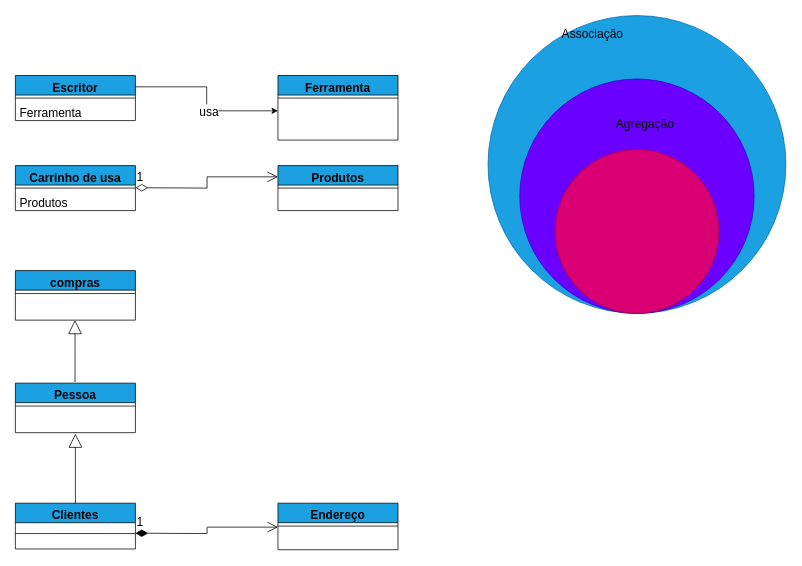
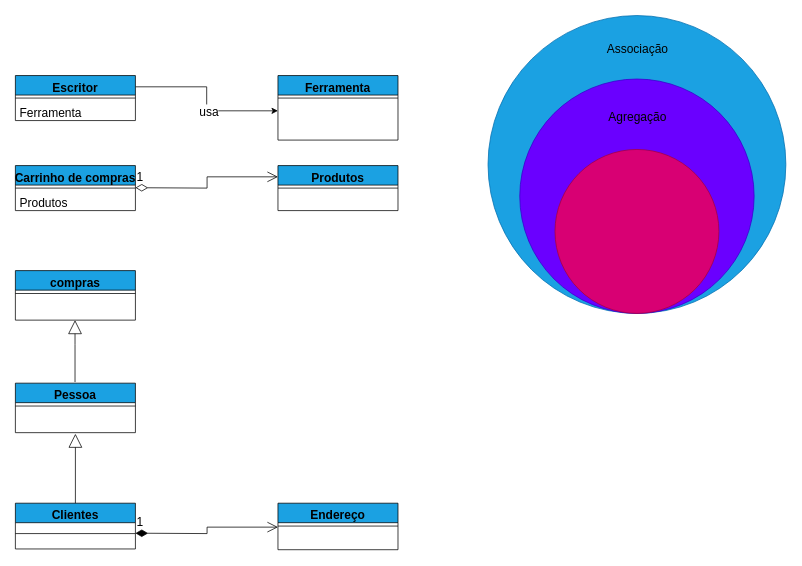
(592, 34) -> (637, 49)
(644, 124) -> (637, 117)
(75, 178) -> (75, 178)
